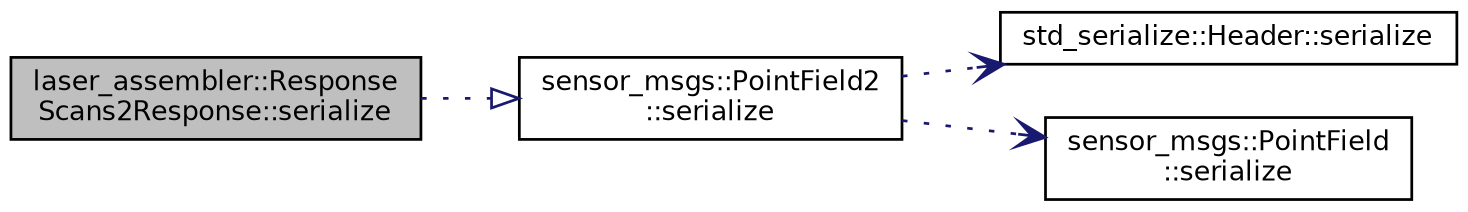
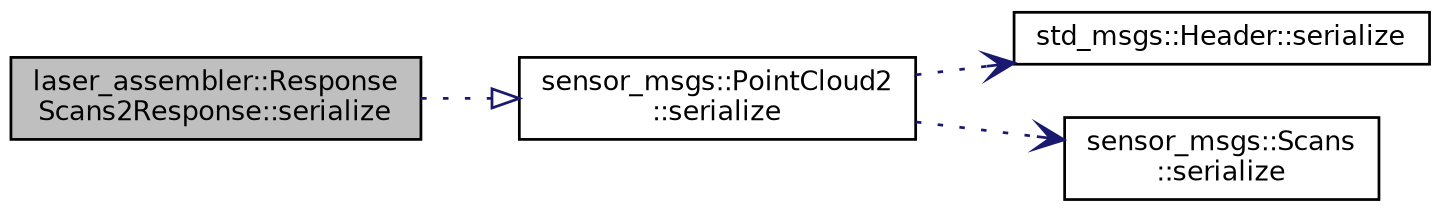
(1229, 38) -> (1222, 38)
(711, 98) -> (718, 98)
(1229, 159) -> (1222, 159)
